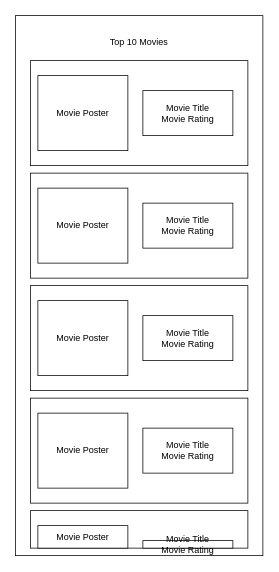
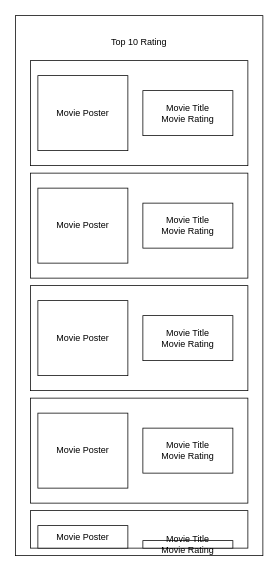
(139, 42) -> (139, 42)
